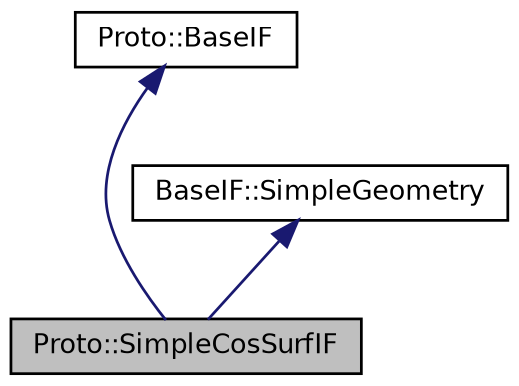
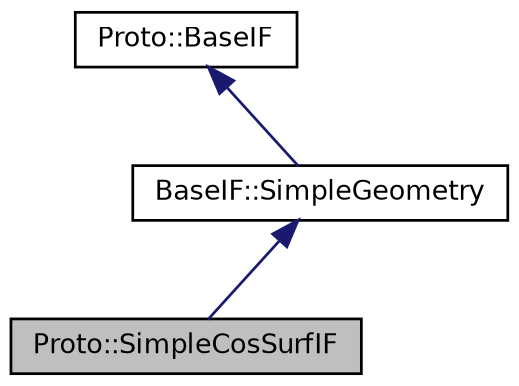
(107, 207) -> (263, 127)
